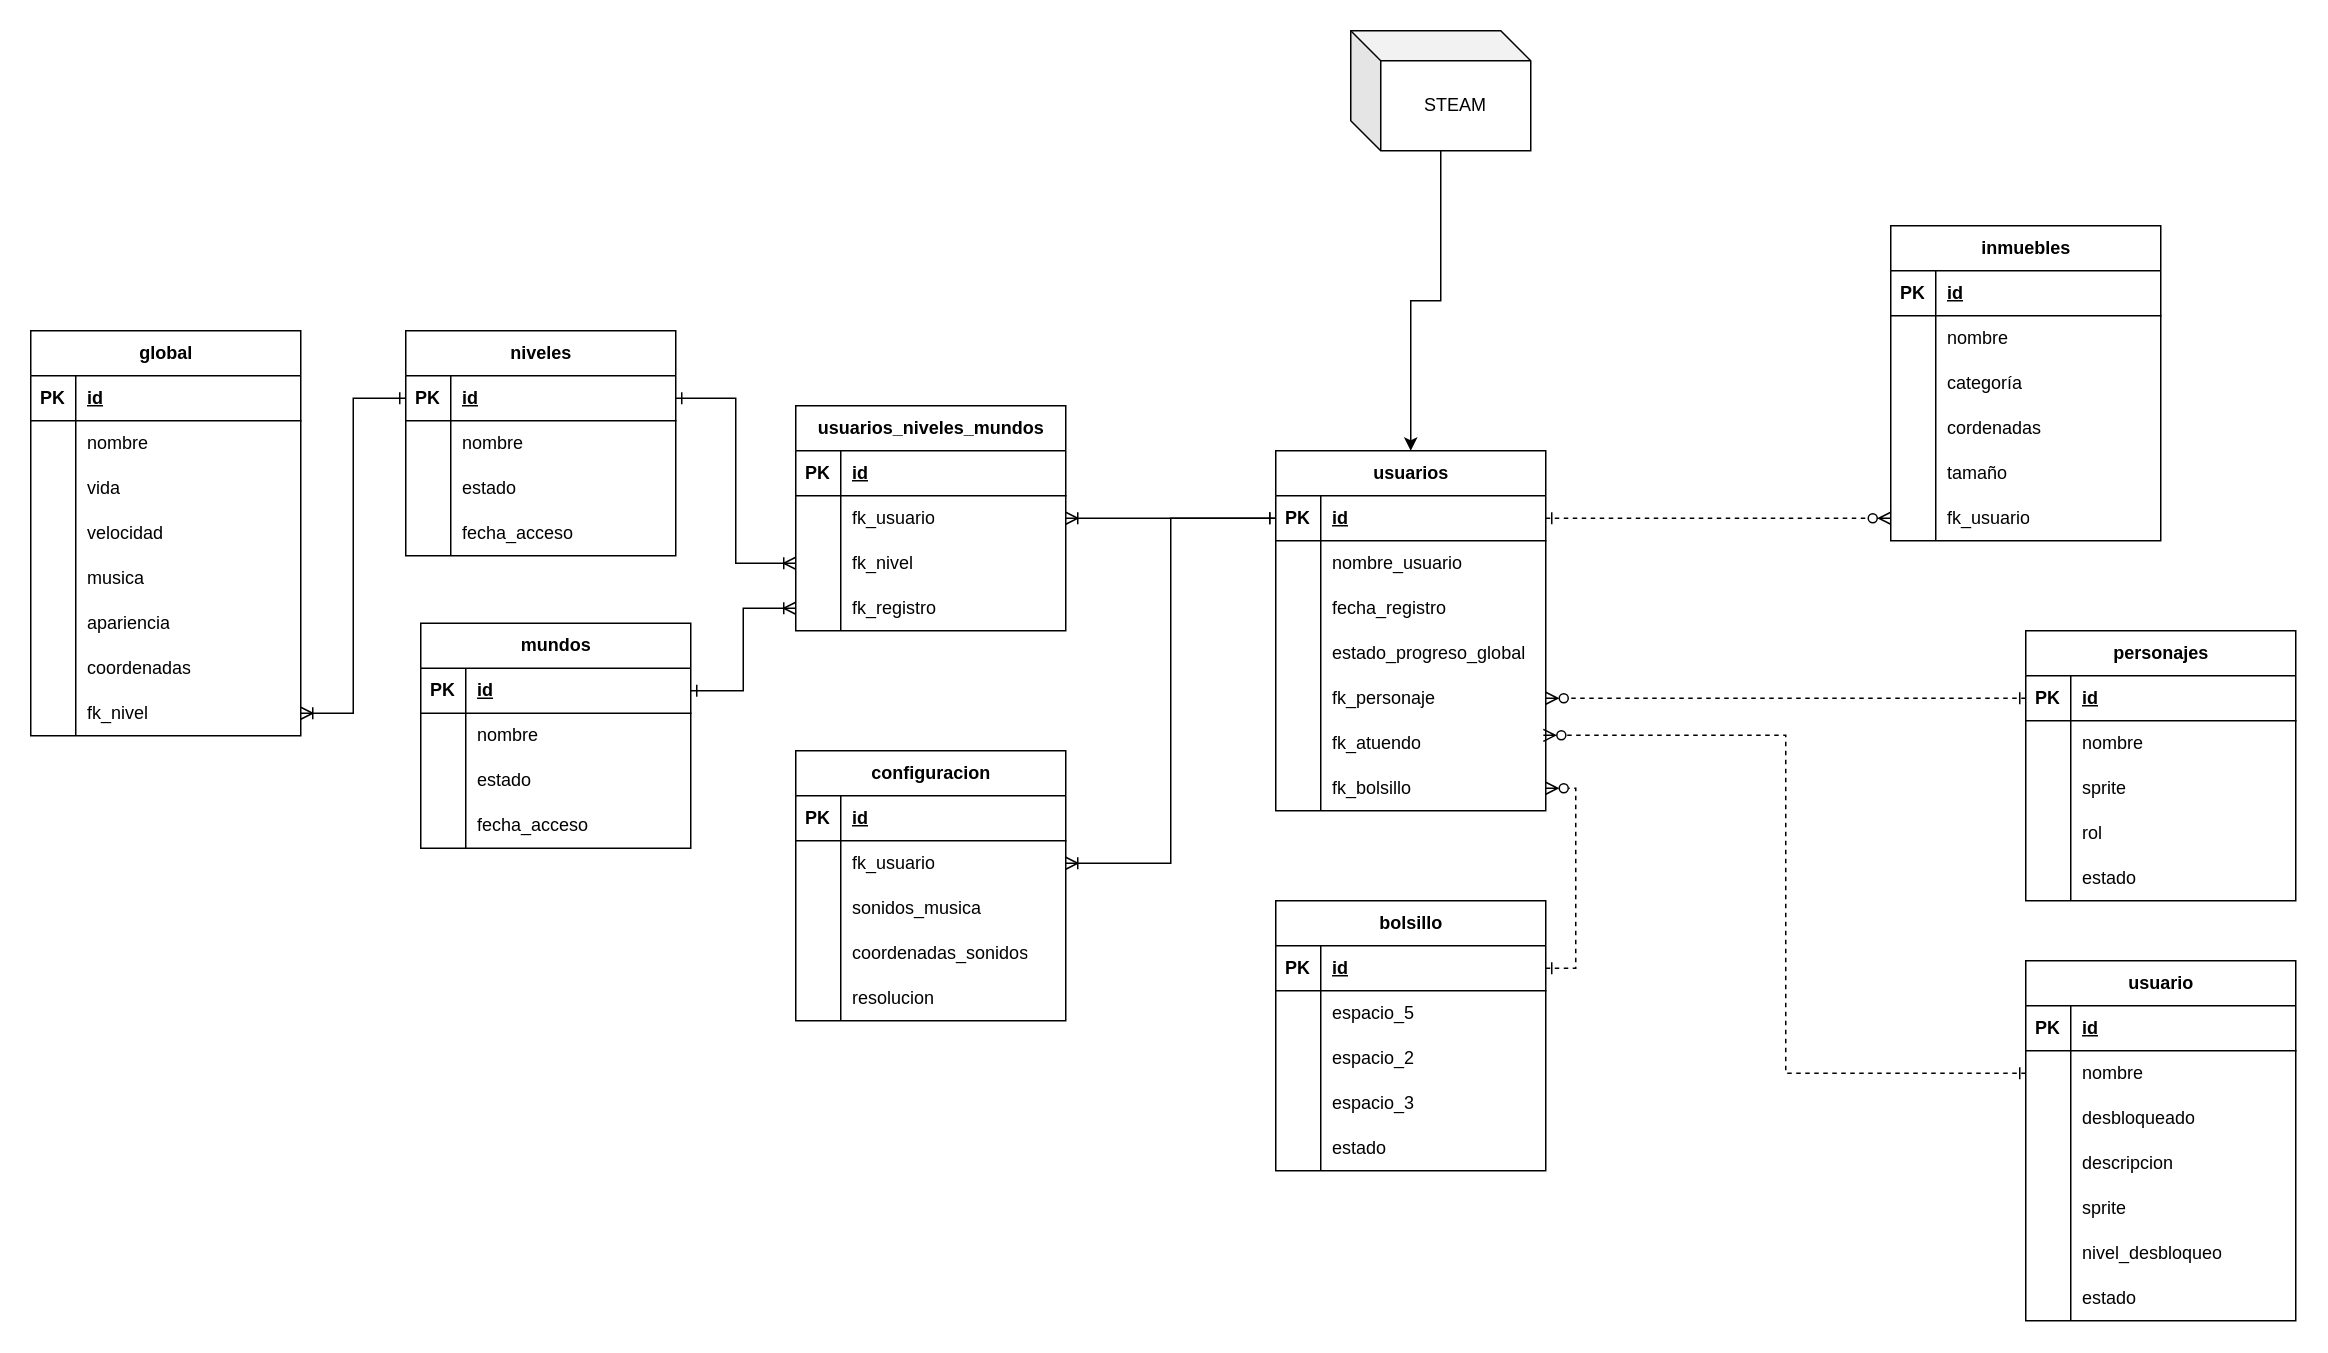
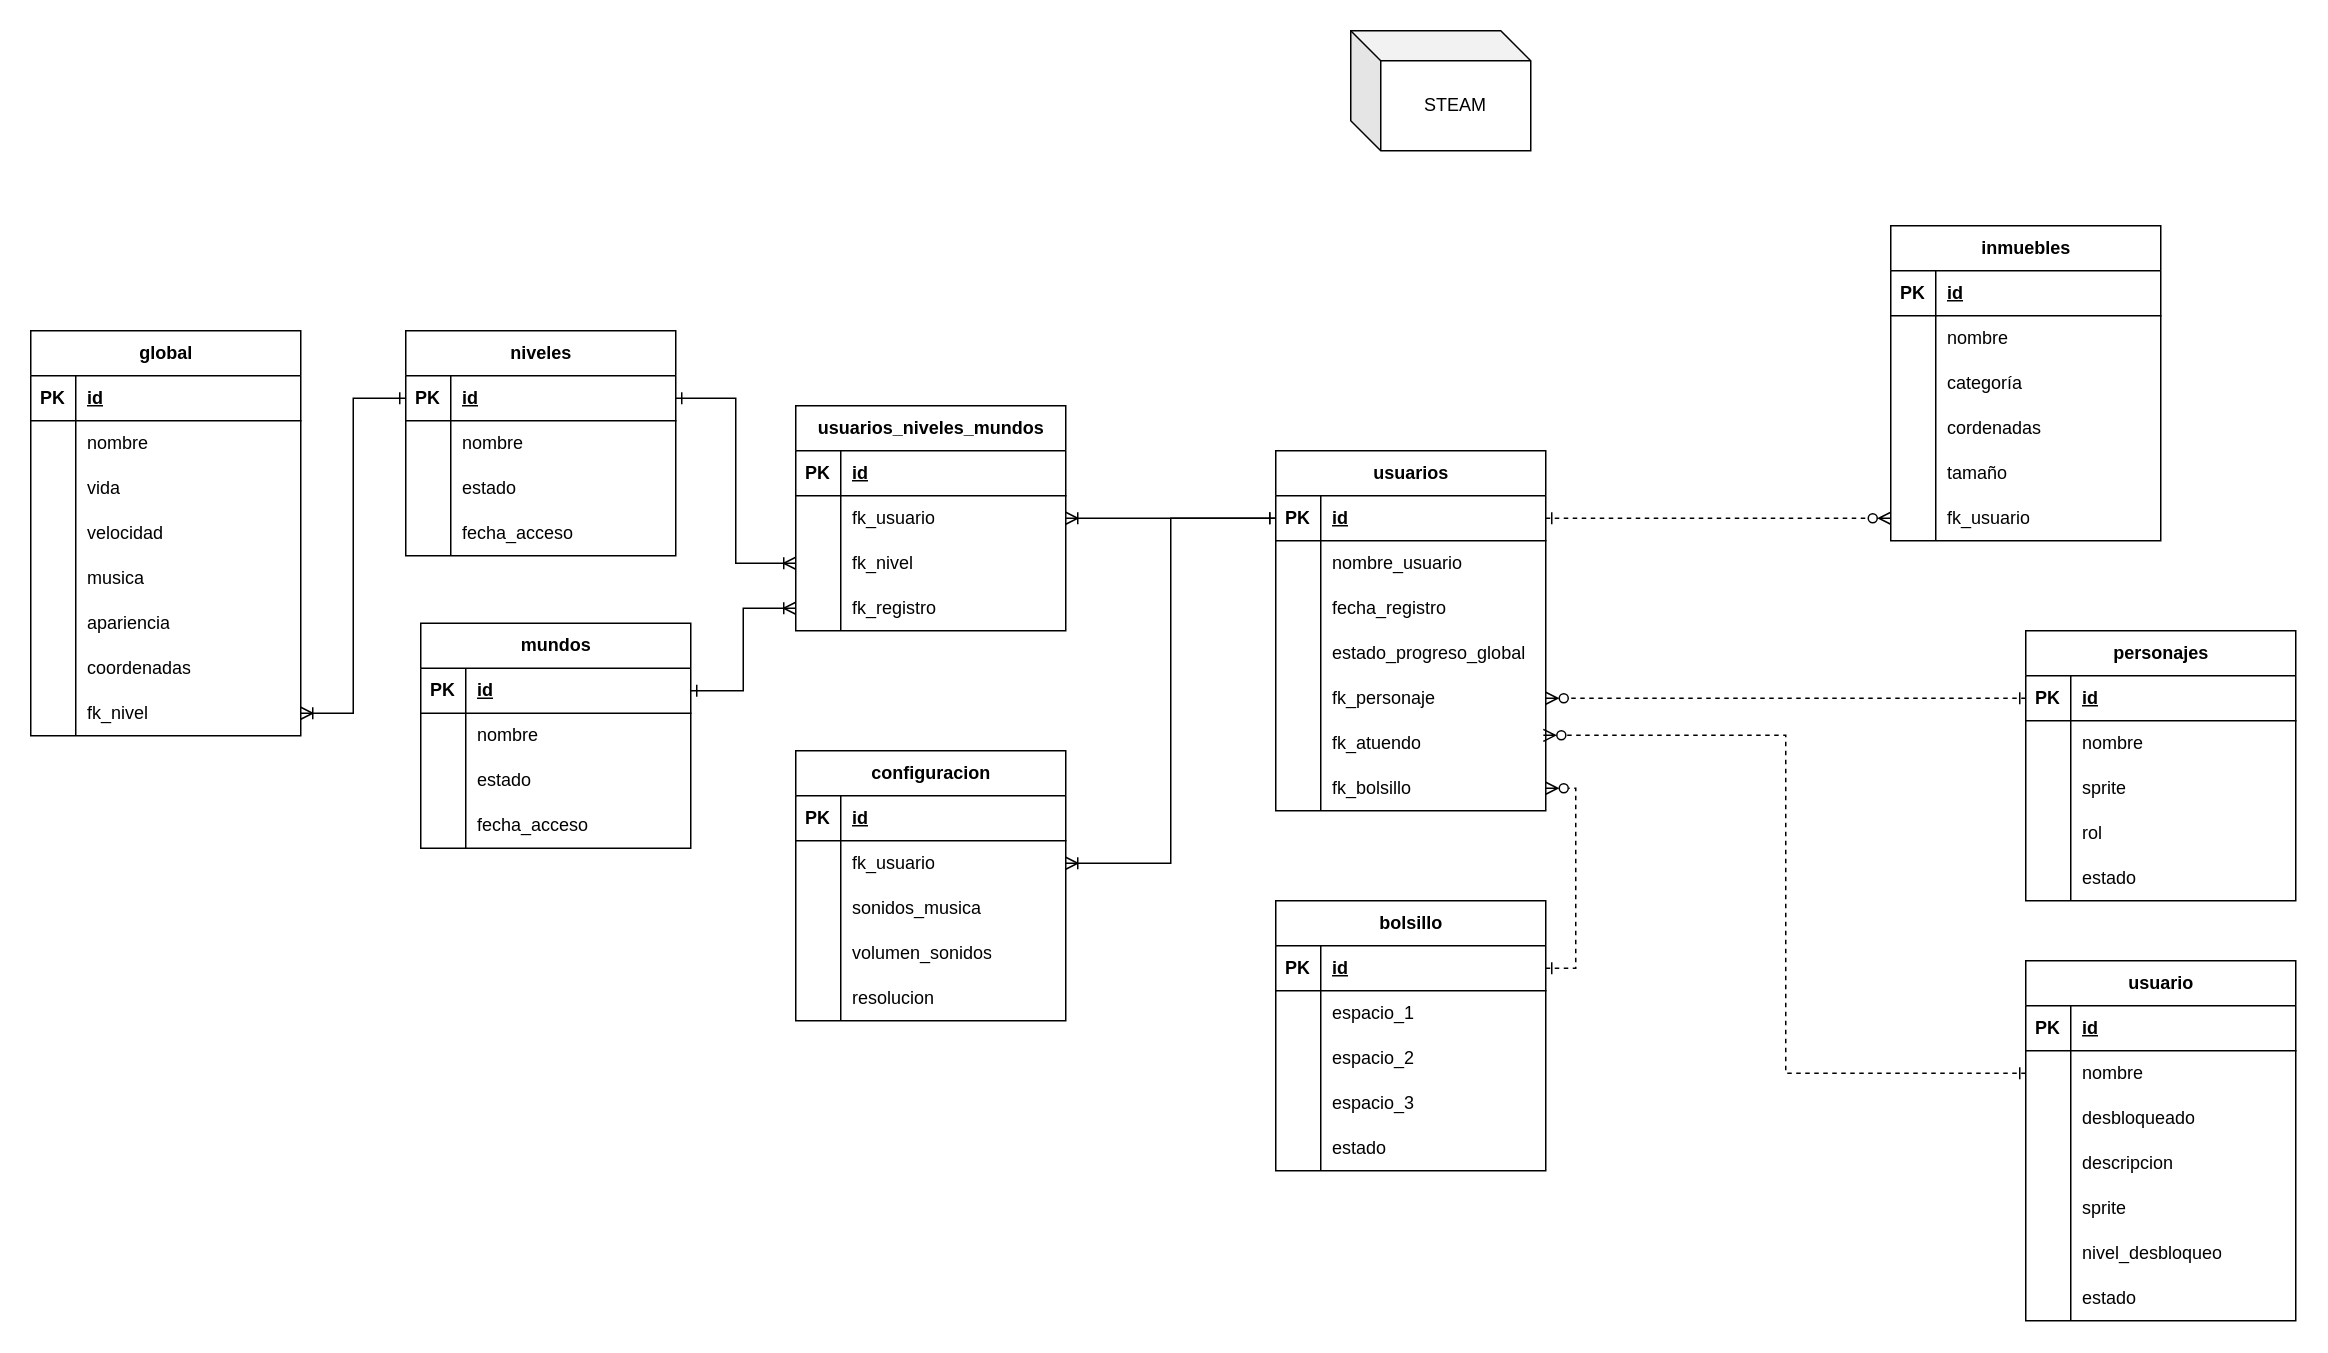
(1431, 301) -> none
(946, 953) -> (924, 953)
(1376, 1013) -> (1376, 1013)
